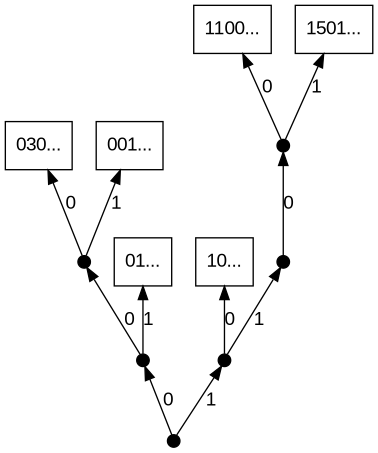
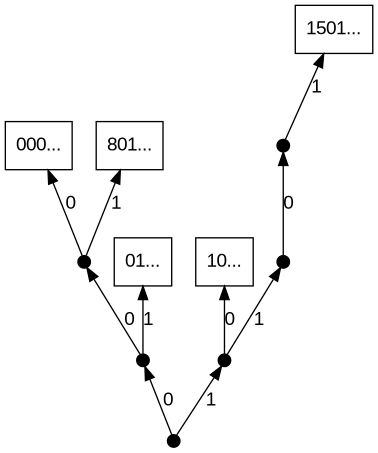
(232, 29) -> none
(39, 146) -> (39, 146)
(130, 146) -> (130, 146)
